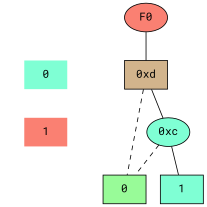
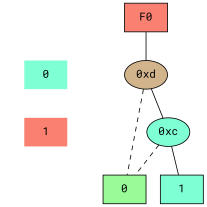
(146, 18) -> (146, 18)
(146, 75) -> (146, 75)
